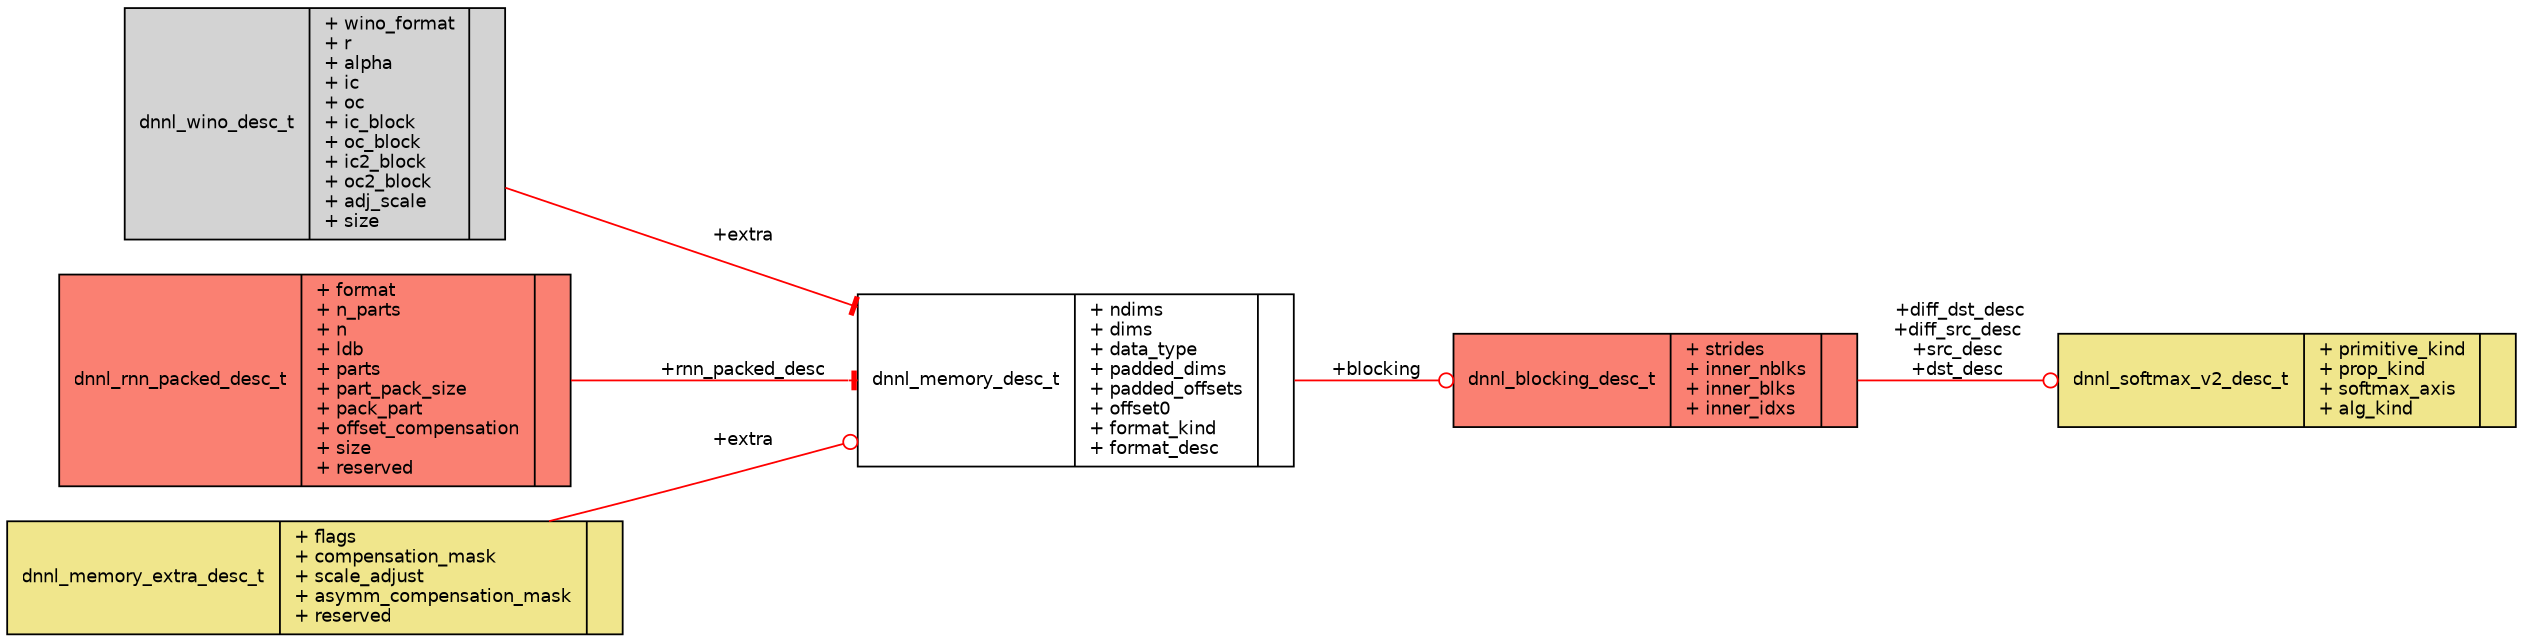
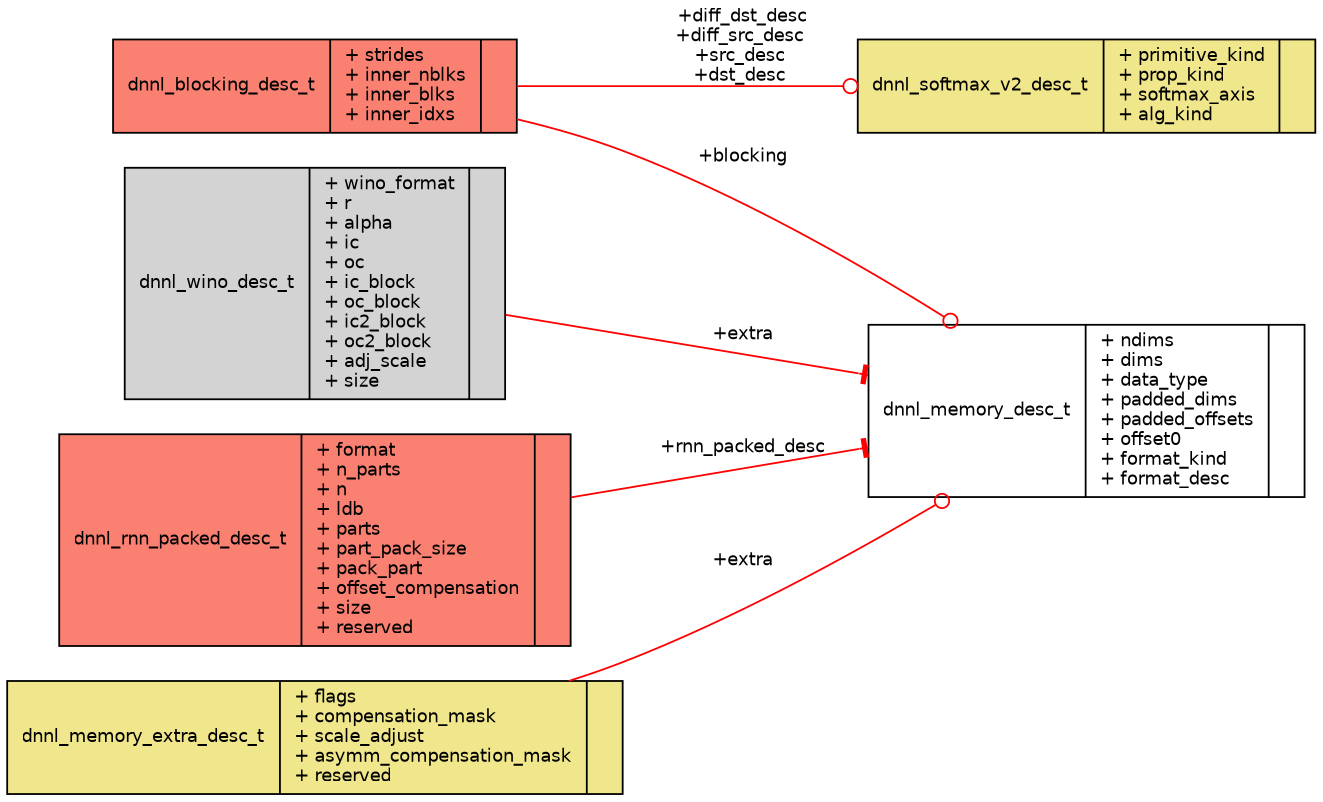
(1367, 380) -> (738, 201)
